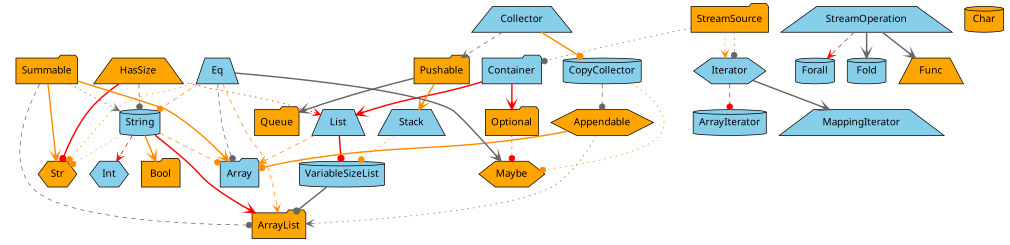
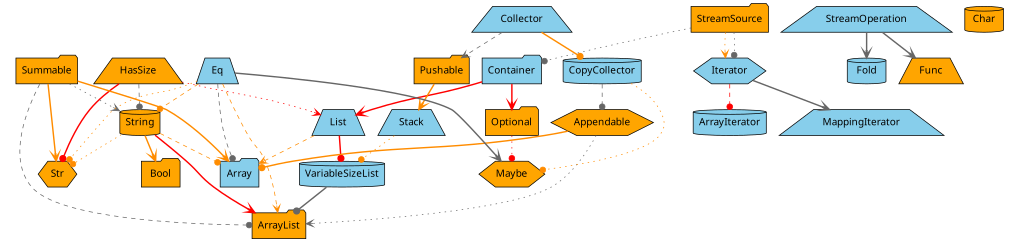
(815, 71) -> none
(140, 123) -> (140, 123)
(277, 123) -> none
(109, 174) -> none
